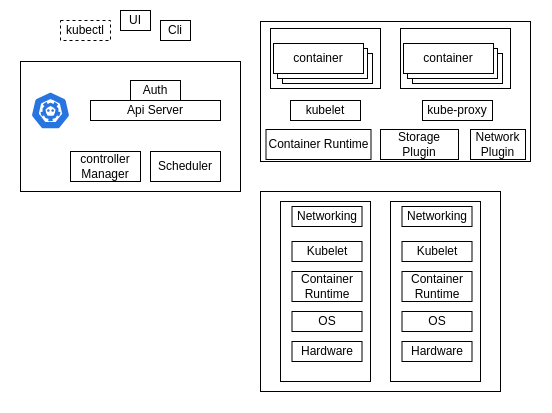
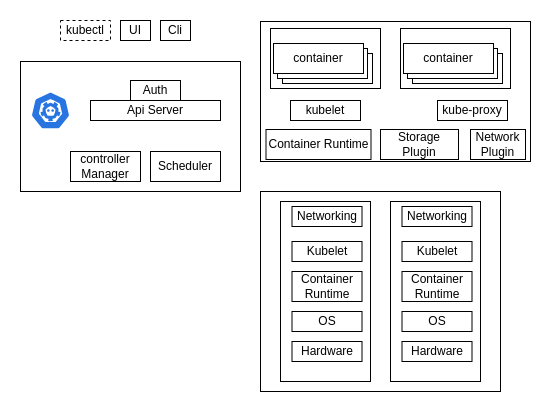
(136, 21) -> (136, 31)
(458, 111) -> (473, 111)
